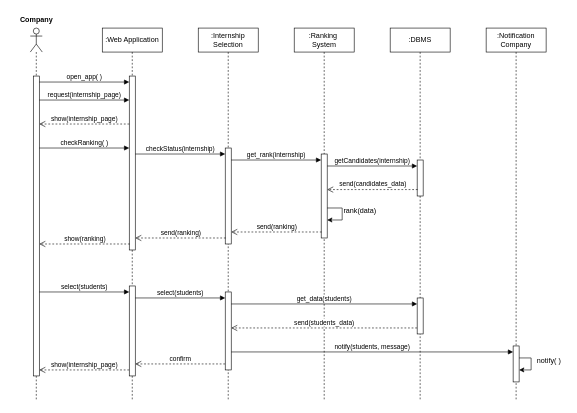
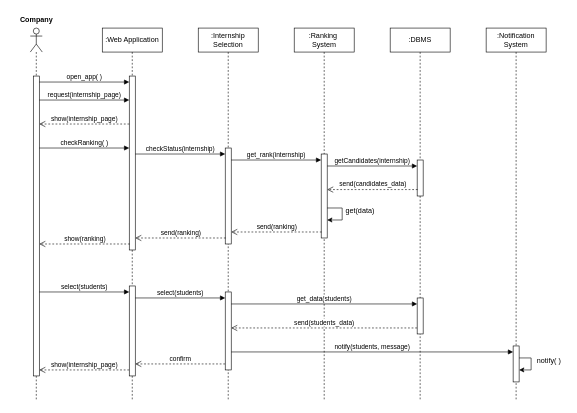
(516, 40) -> (516, 40)
(360, 211) -> (360, 211)
